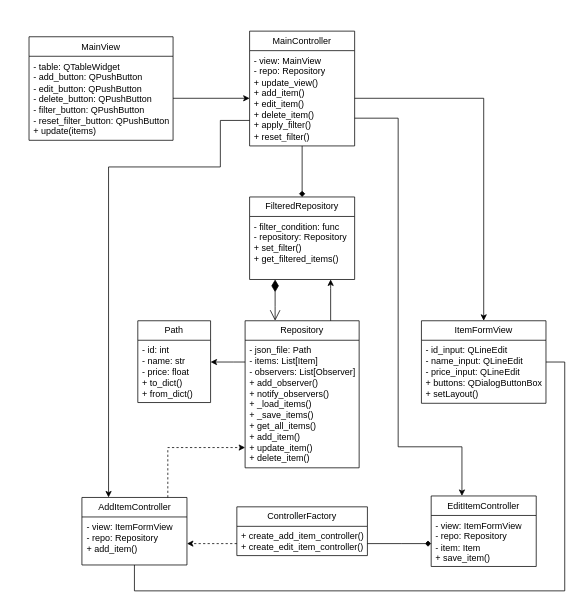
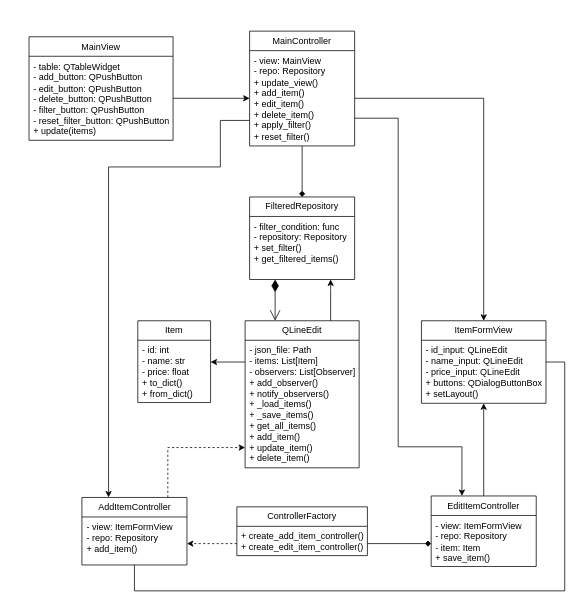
(174, 330) -> (174, 330)
(302, 330) -> (302, 330)
none -> (483, 450)
